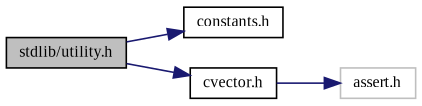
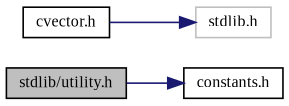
(150, 68) -> none
(378, 83) -> (233, 22)
